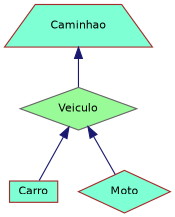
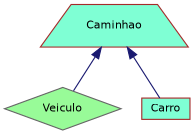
(51, 159) -> (147, 77)
(124, 192) -> none
